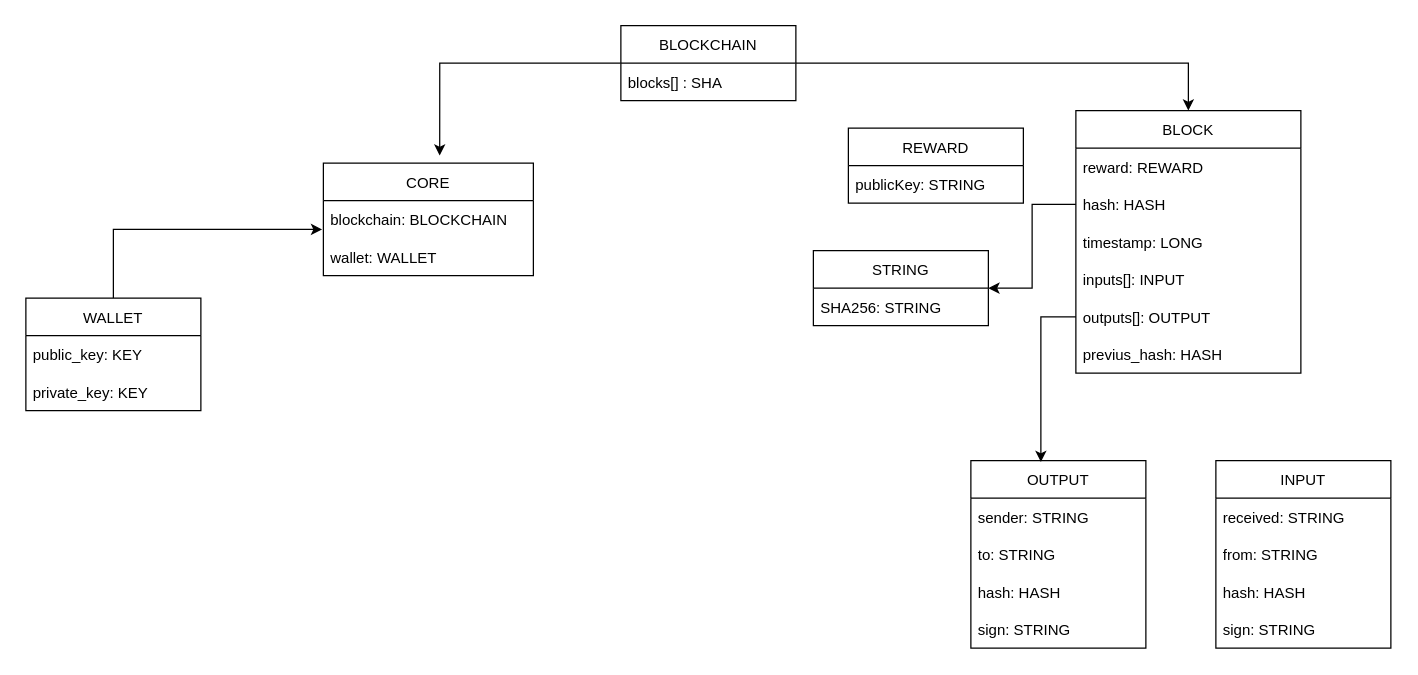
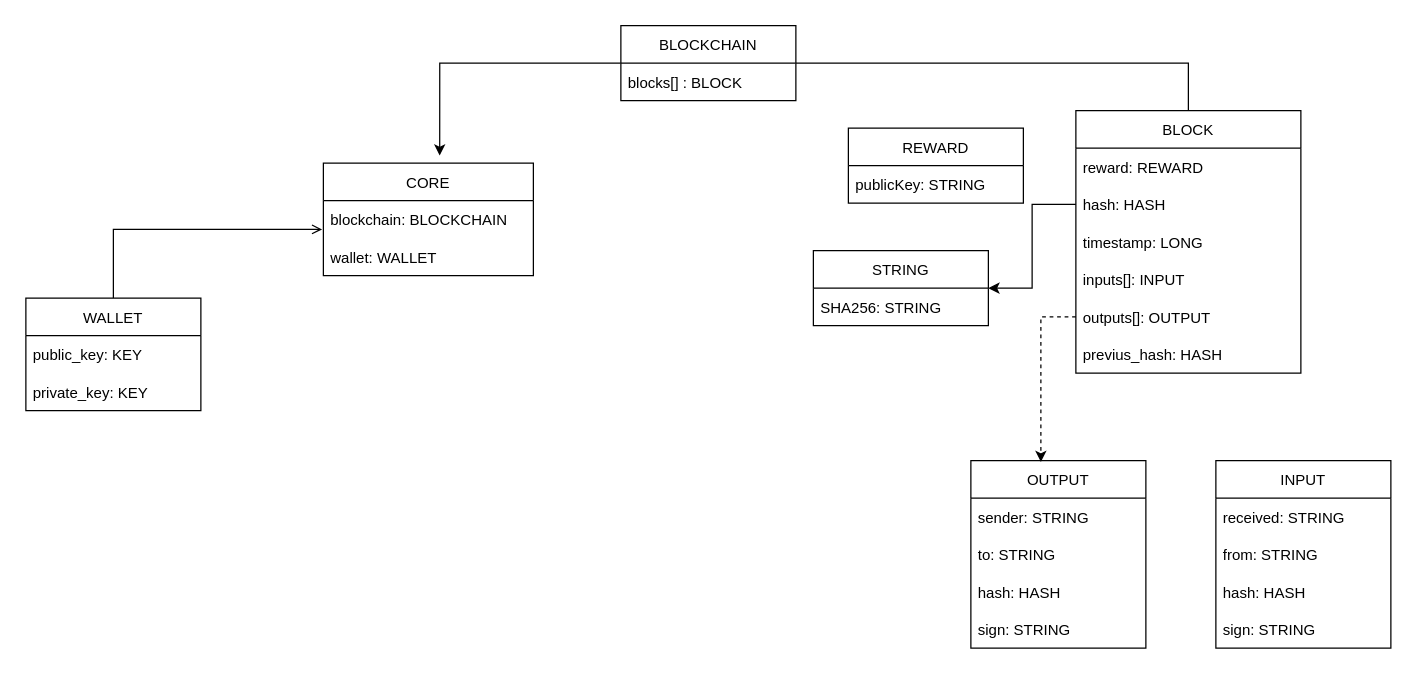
(679, 83) -> (687, 83)
(1188, 101) -> (1188, 104)
(312, 229) -> (314, 229)
(1041, 369) -> (1041, 369)
